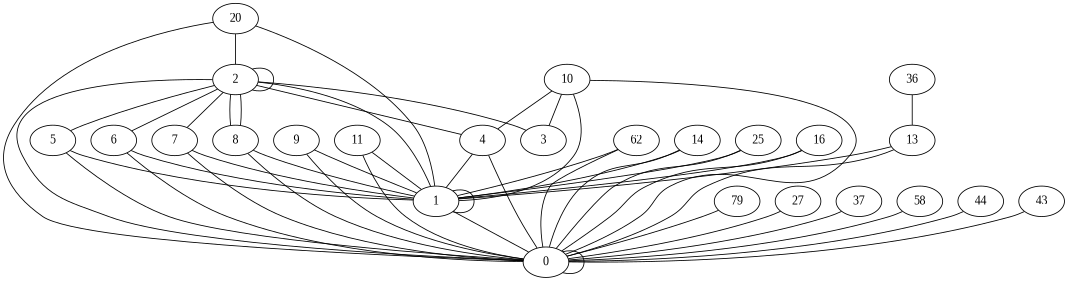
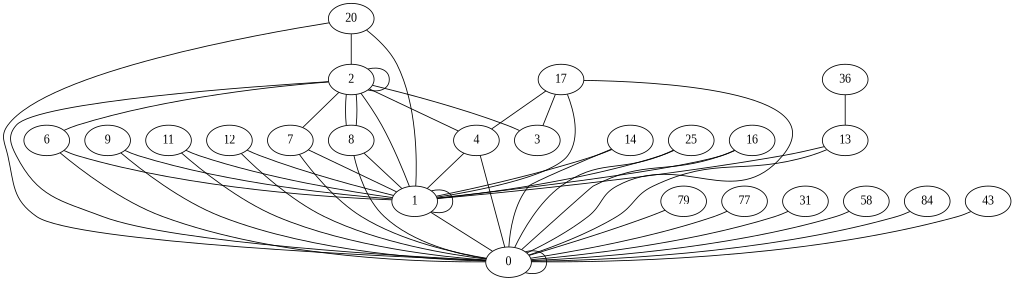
(567, 80) -> (561, 80)
(53, 140) -> none
(636, 140) -> (229, 140)
(798, 201) -> (745, 201)
(859, 201) -> (805, 201)
(981, 201) -> (927, 201)
